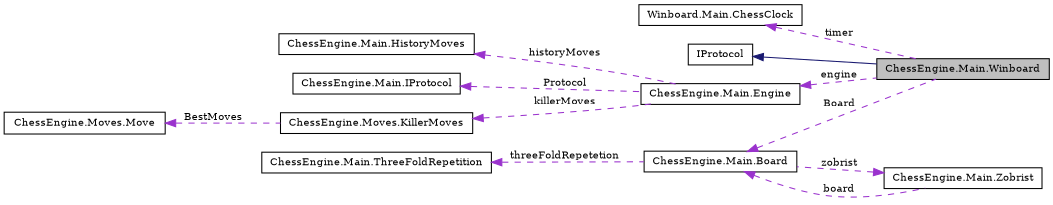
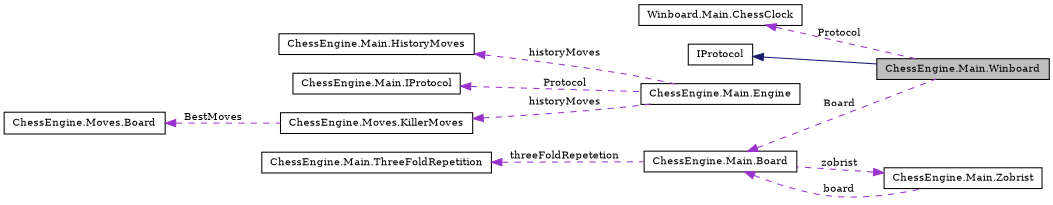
(839, 33) -> (839, 33)
(844, 81) -> none
(565, 102) -> (565, 102)
(85, 123) -> (85, 123)
